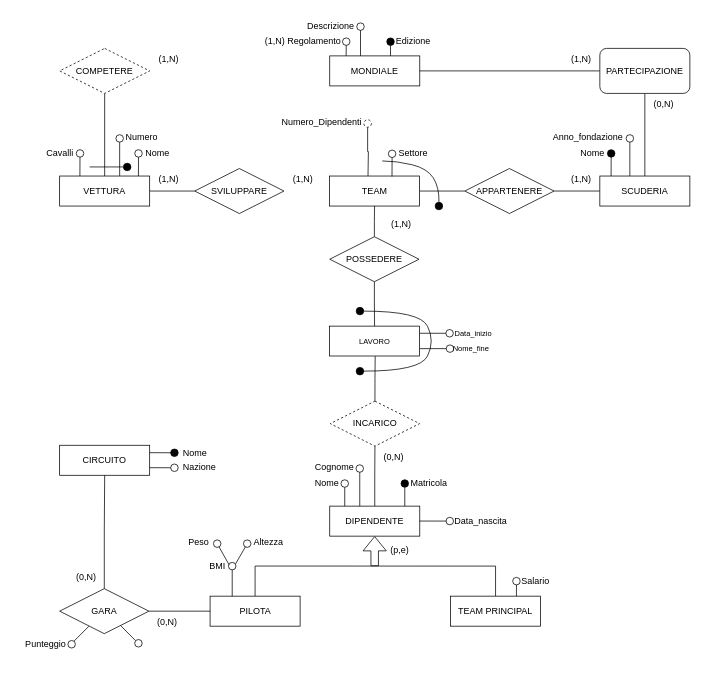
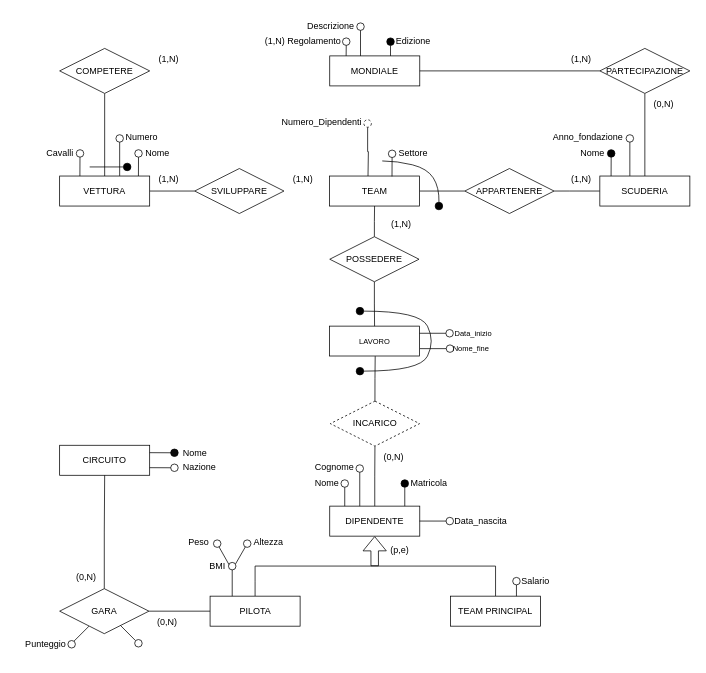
(105, 71) -> (105, 71)
(645, 71) -> (645, 71)
